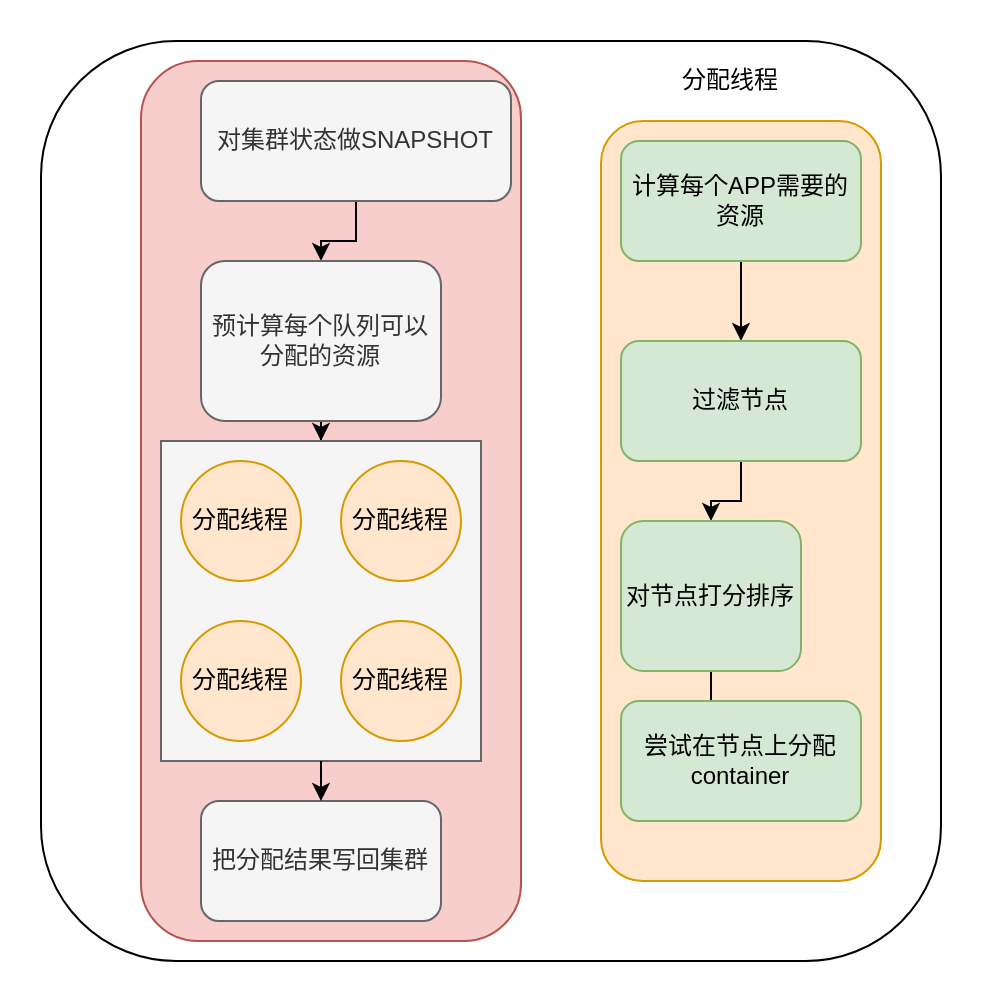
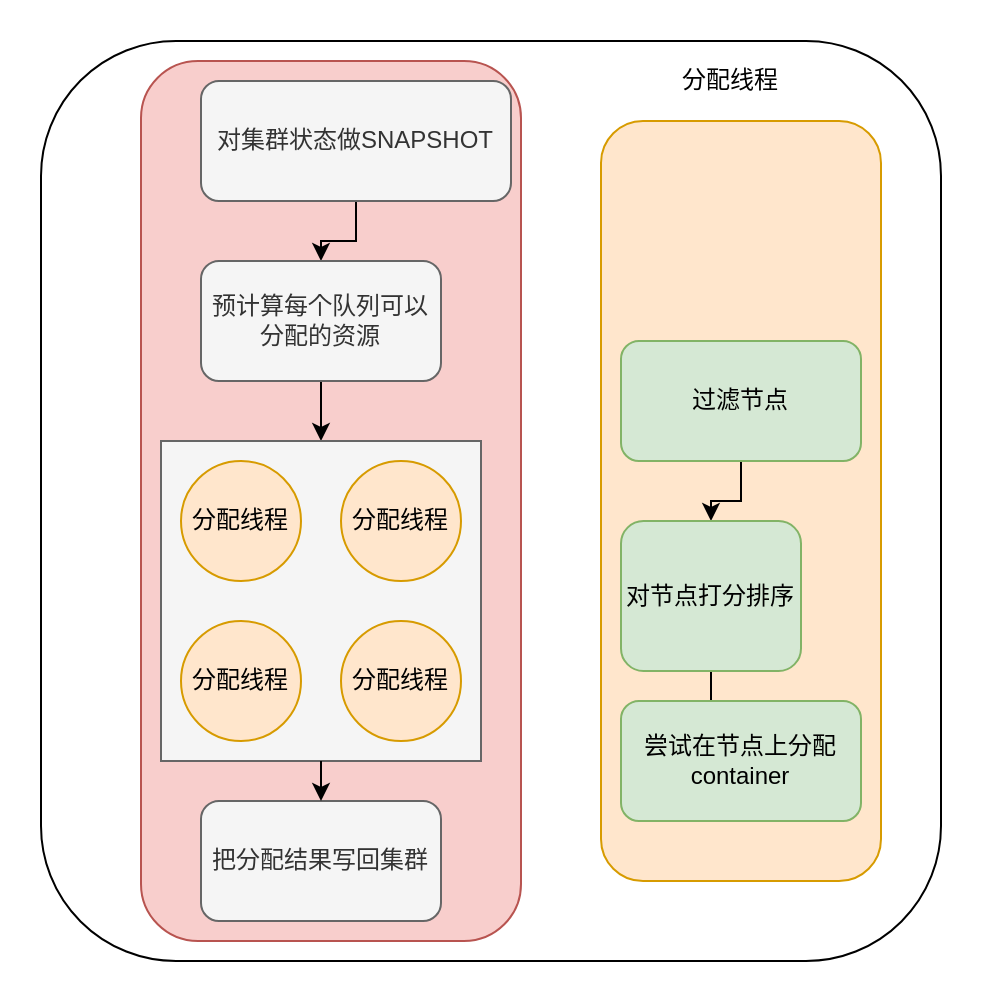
(741, 201) -> none
(741, 294) -> none
(321, 341) -> (321, 321)
